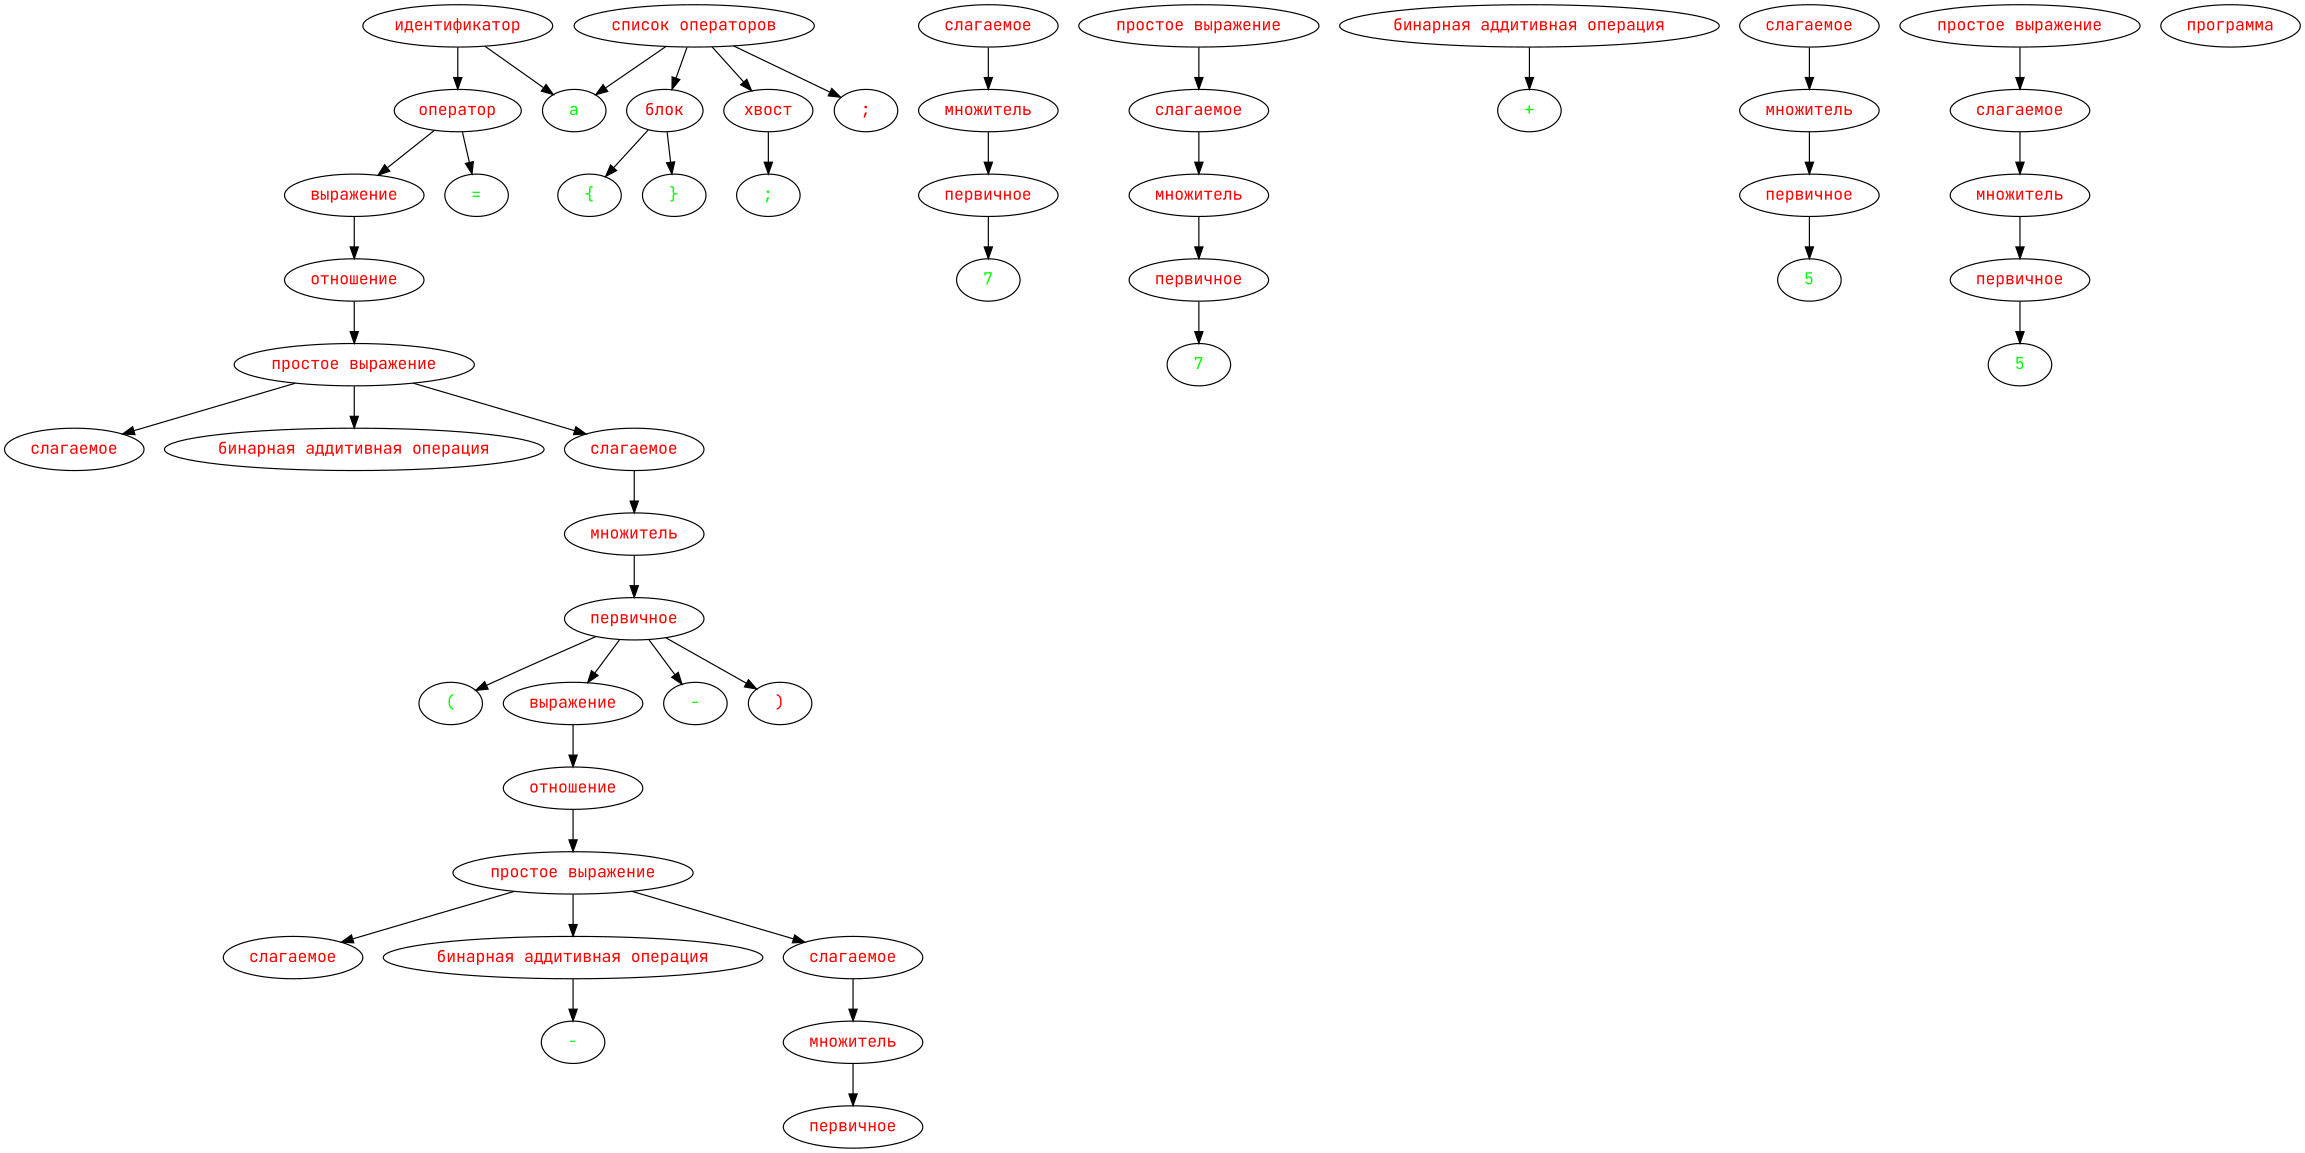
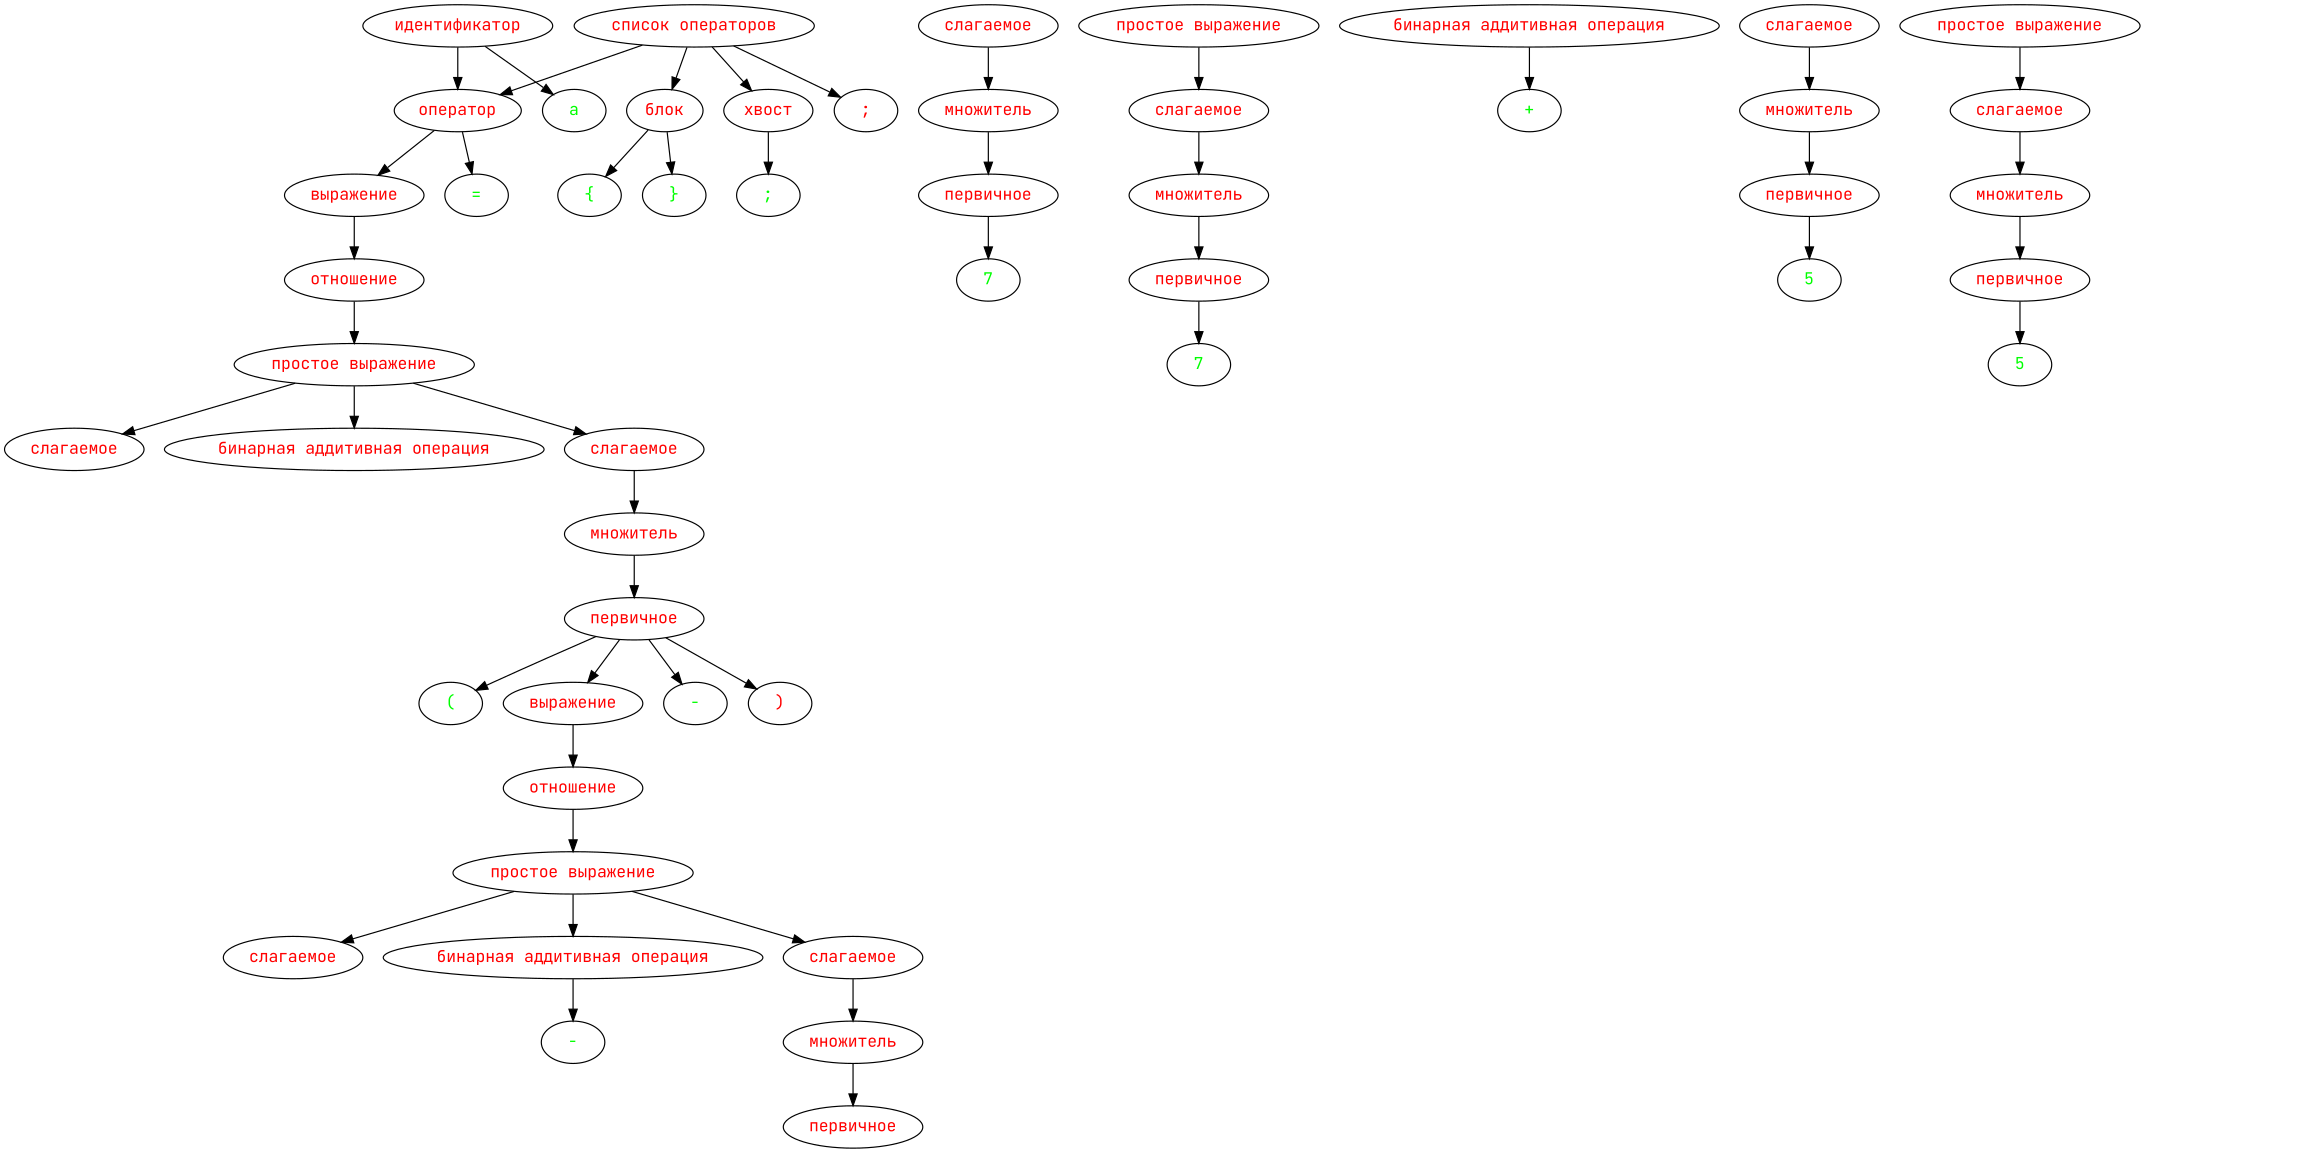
(2231, 26) -> none
(636, 67) -> (577, 68)
